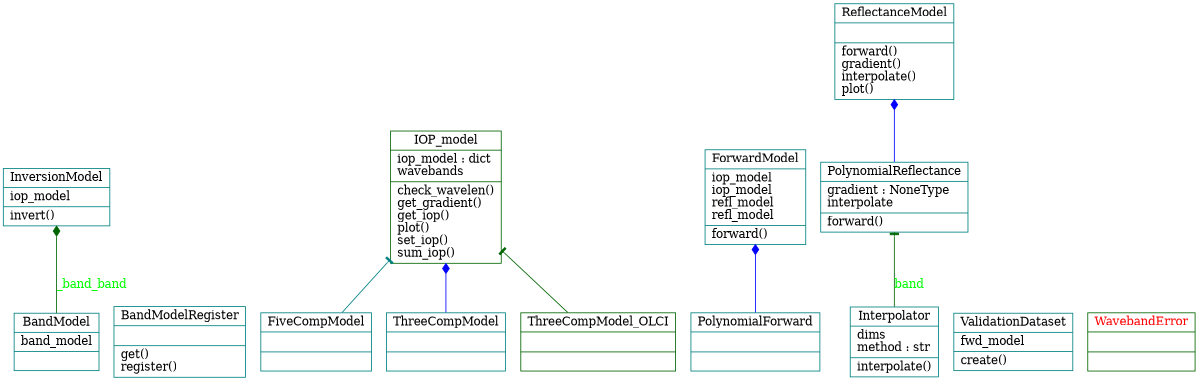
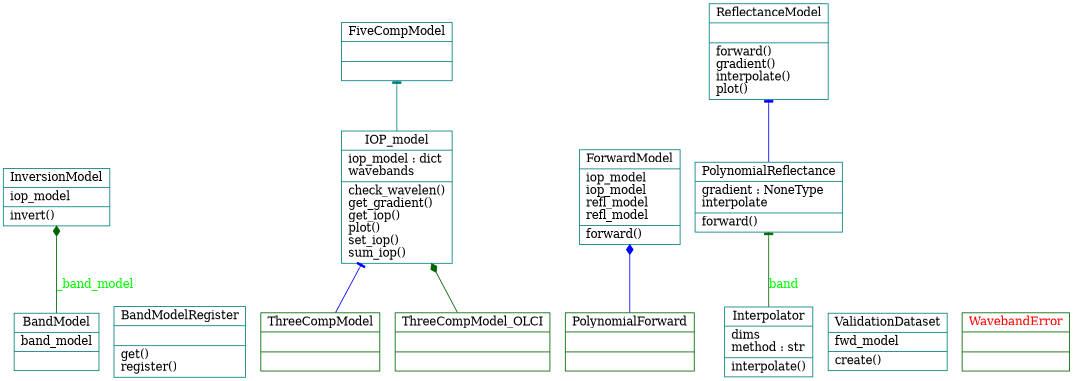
(894, 136) -> (769, 133)
(446, 197) -> (397, 197)
(536, 283) -> (447, 292)
(92, 285) -> (95, 285)
(365, 287) -> (397, 108)
(446, 293) -> (348, 290)
(446, 342) -> (320, 342)
(755, 342) -> (630, 342)
